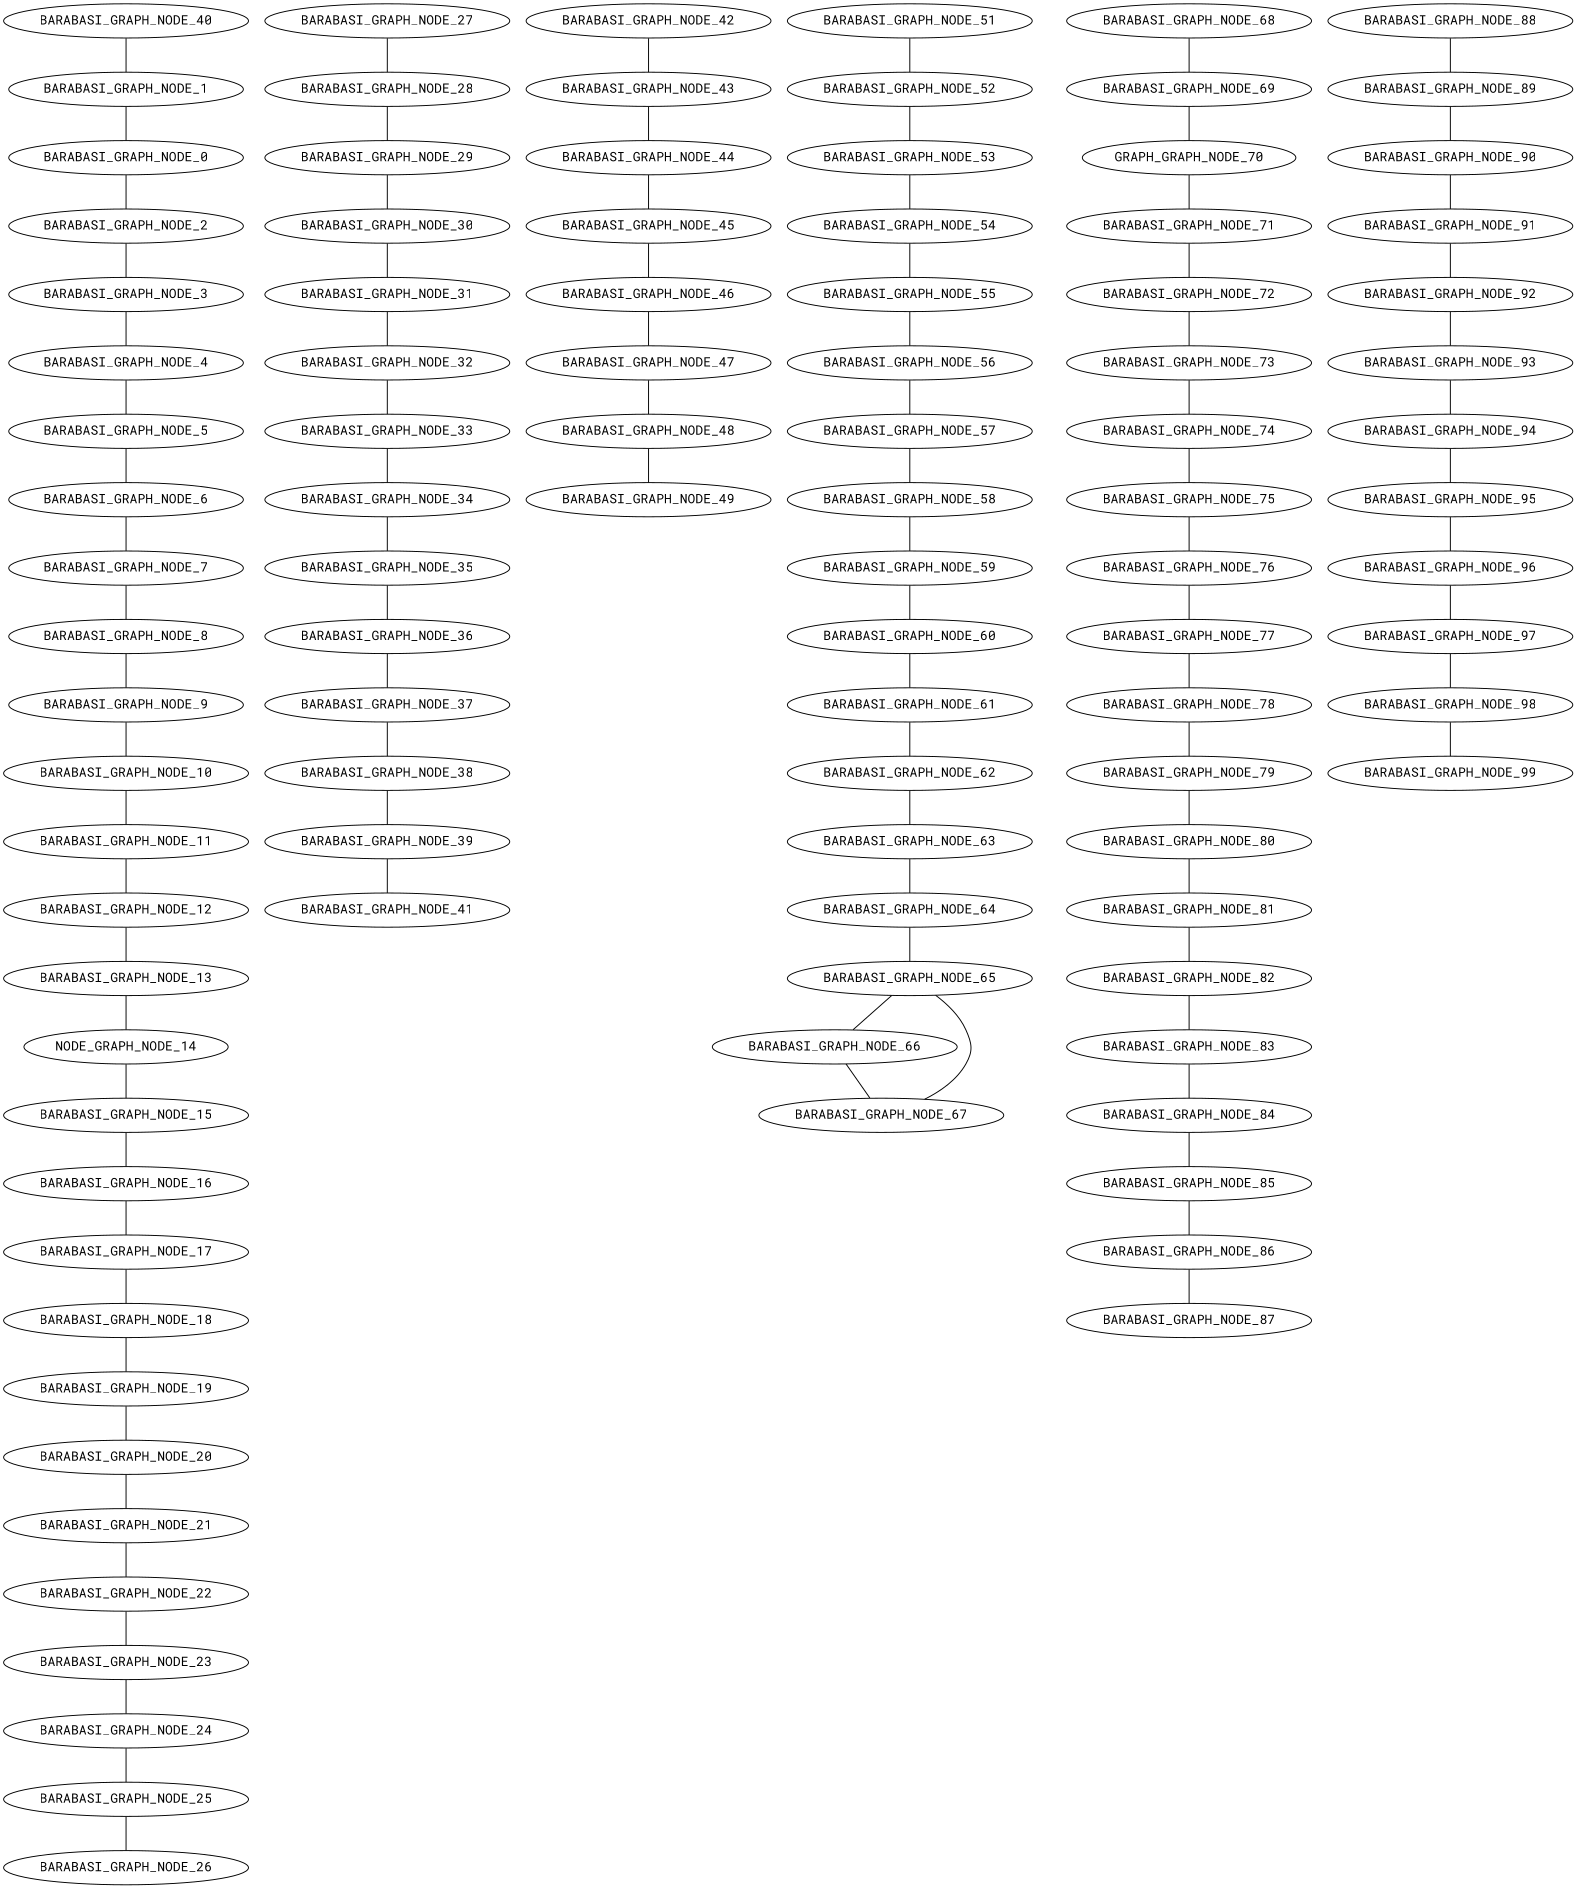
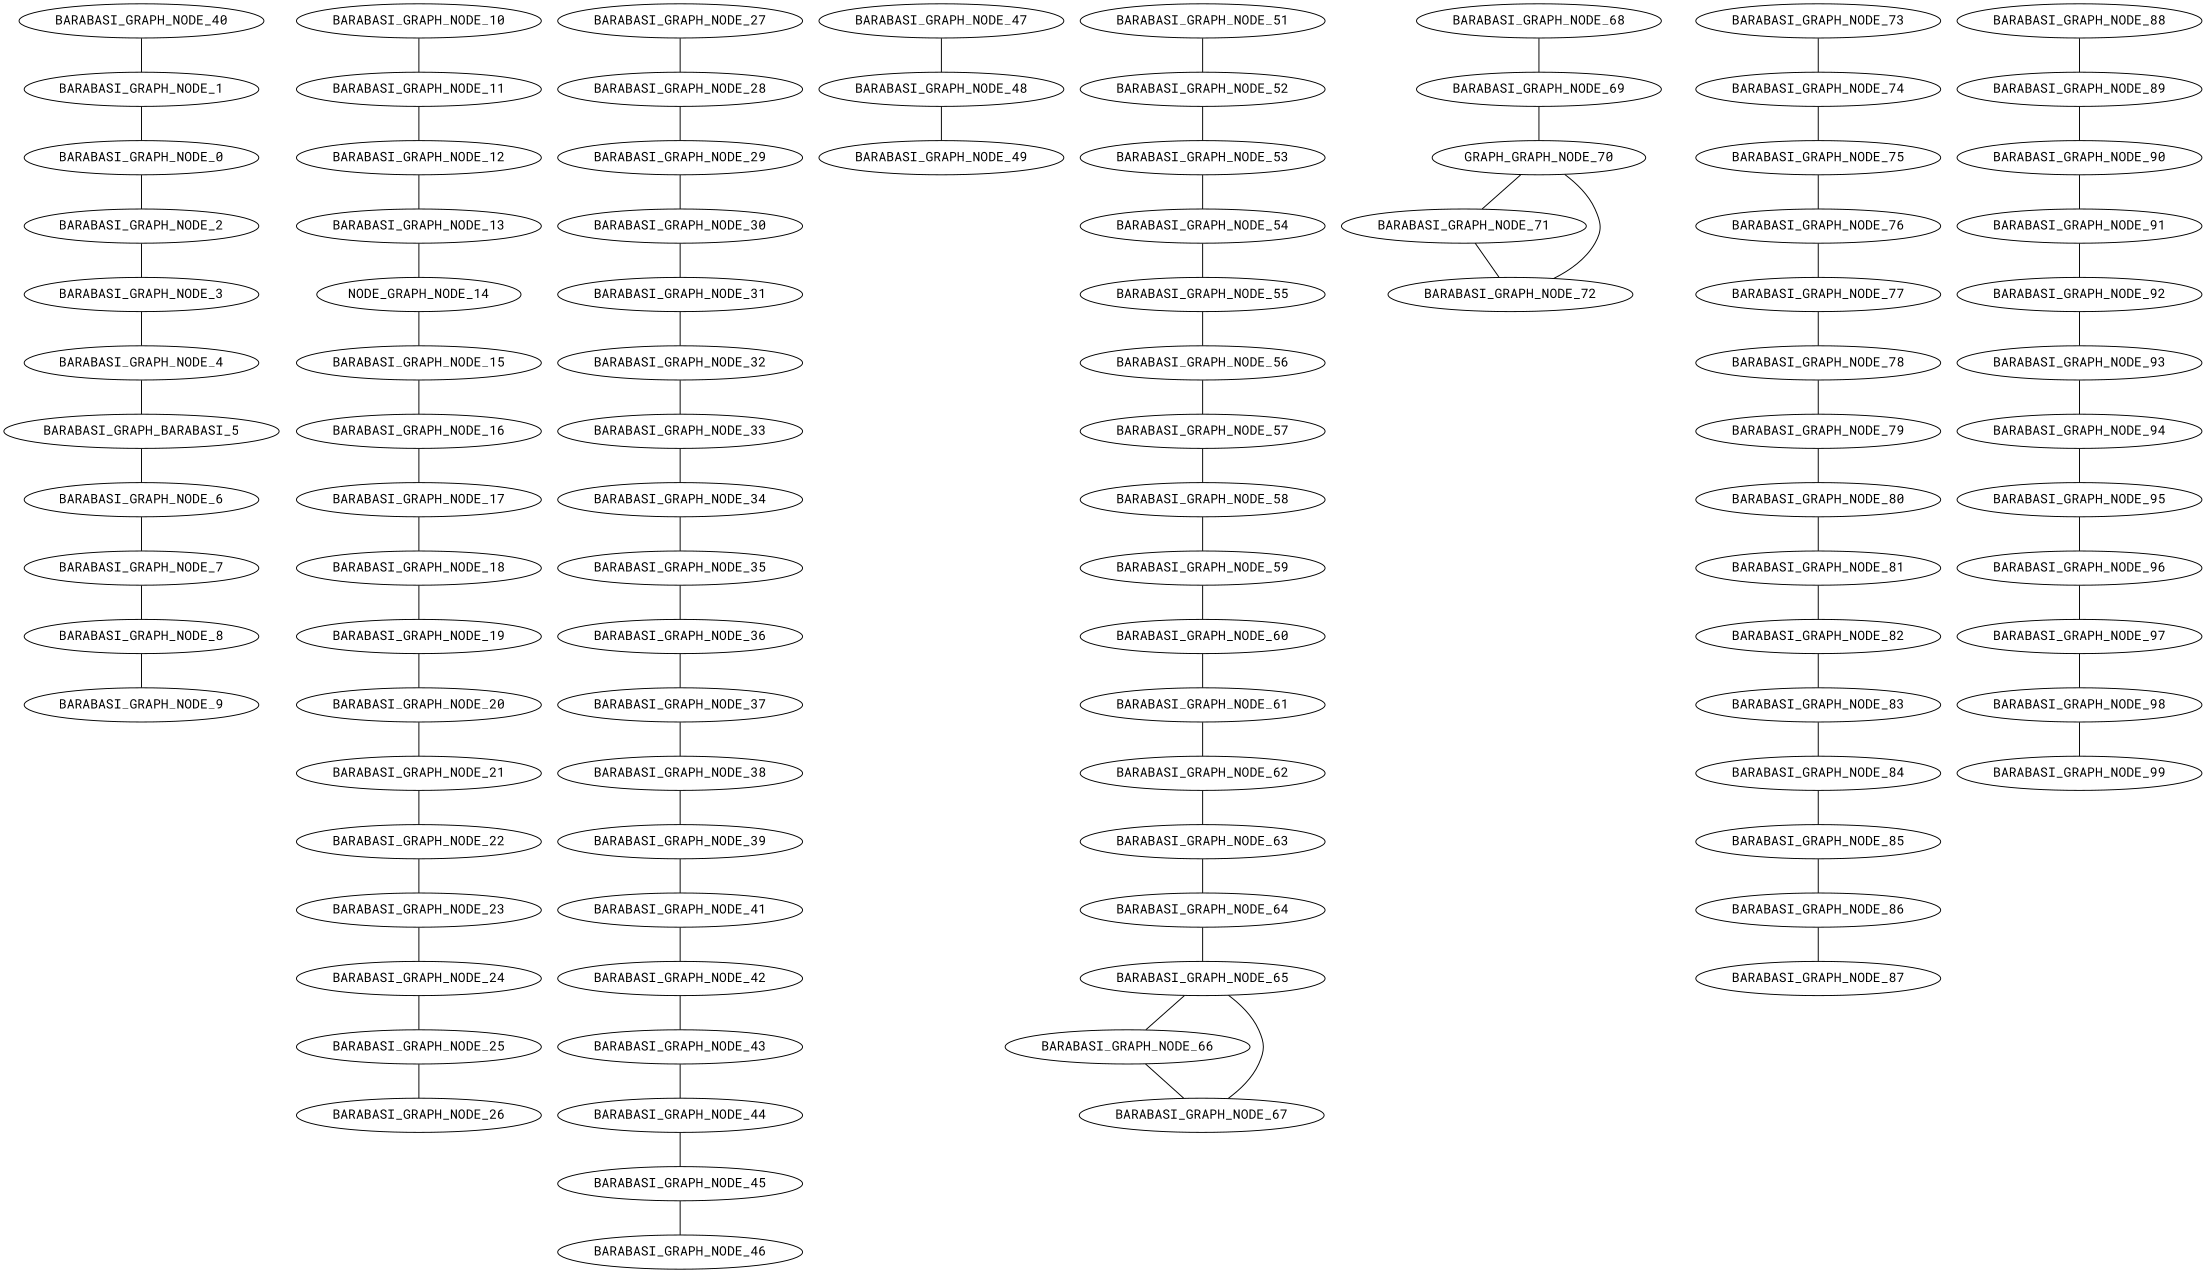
(649, 329) -> none
(1189, 329) -> (1600, 230)
(126, 431) -> (141, 431)
(126, 739) -> none
none -> (680, 944)
